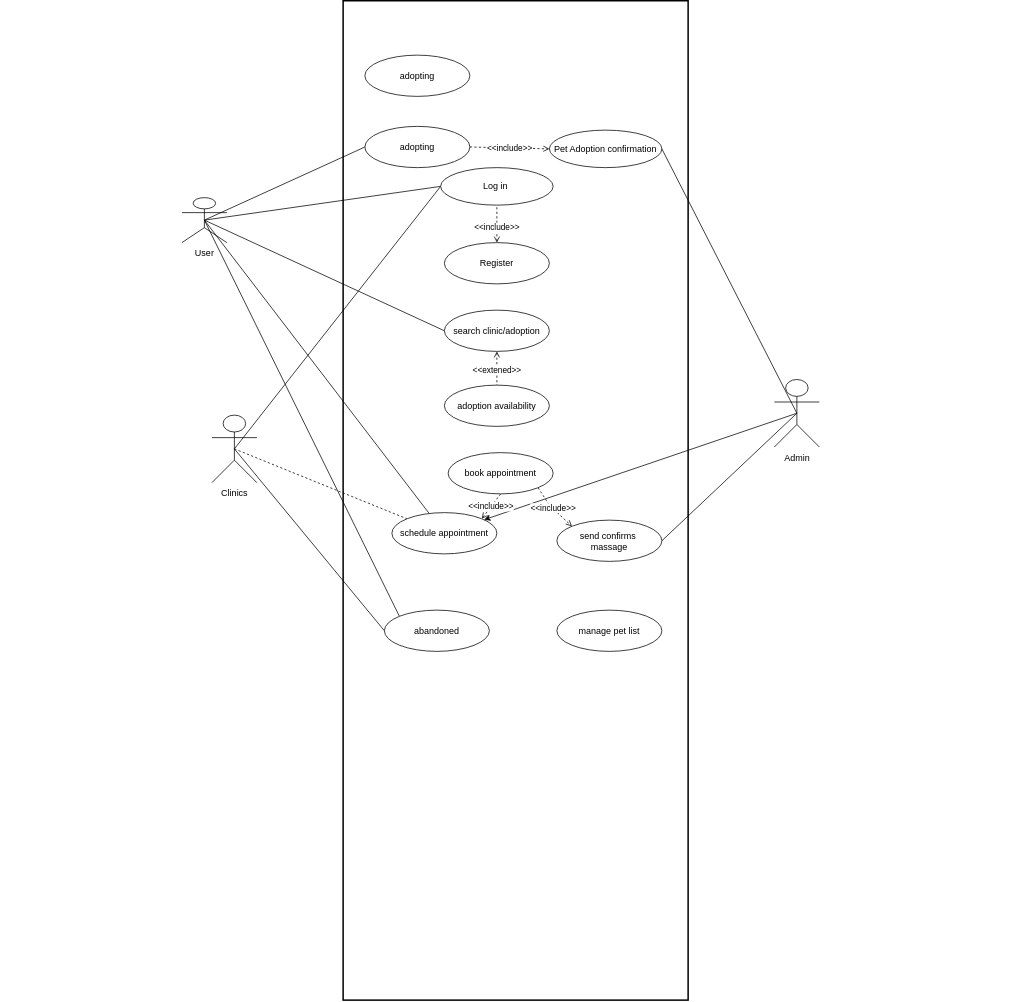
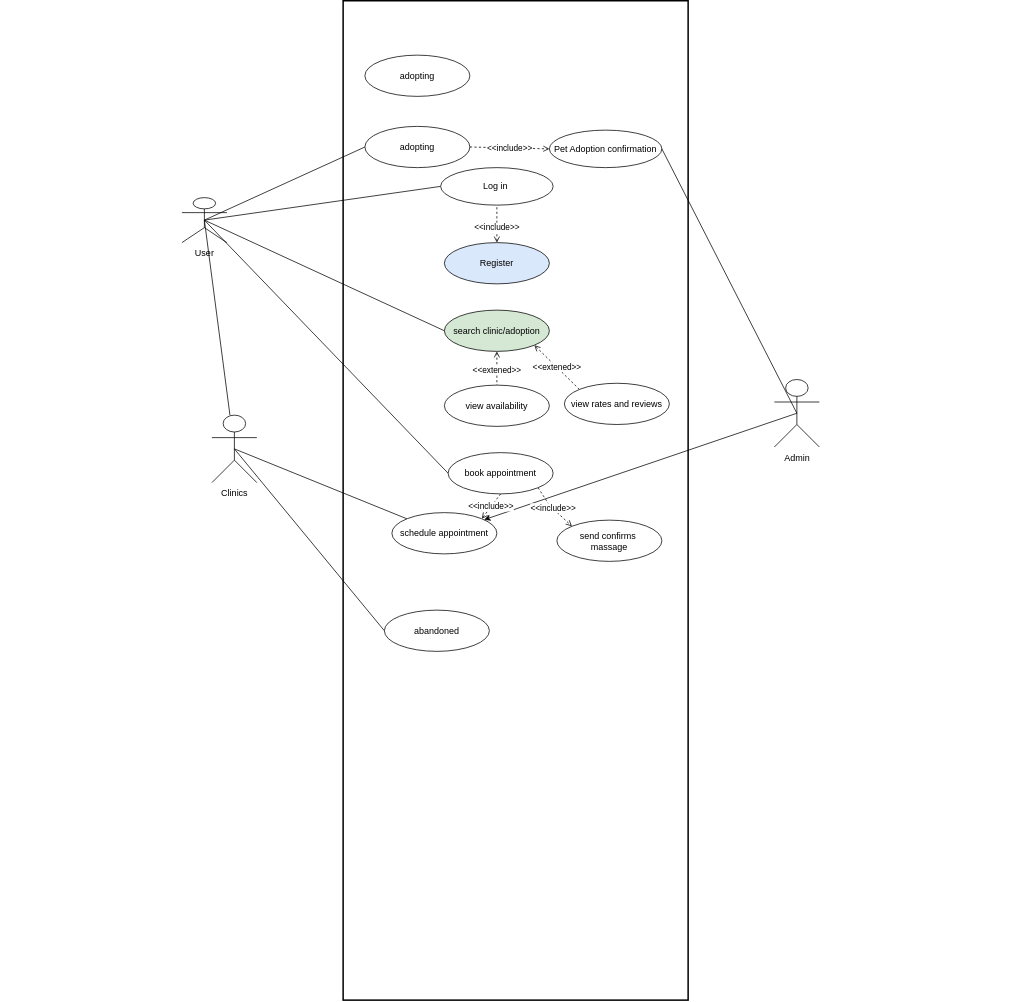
(497, 263) -> (497, 263)
(338, 317) -> none
(497, 331) -> (497, 331)
none -> (558, 368)
(324, 377) -> (337, 358)
none -> (617, 404)
(497, 406) -> (497, 406)
(305, 425) -> (218, 323)
(728, 478) -> none
(322, 484) -> (322, 484)
(609, 631) -> none
